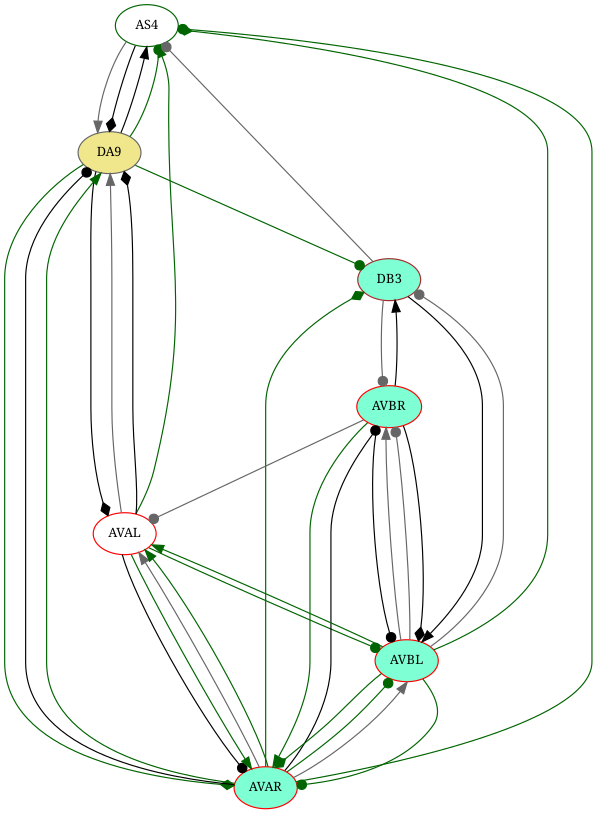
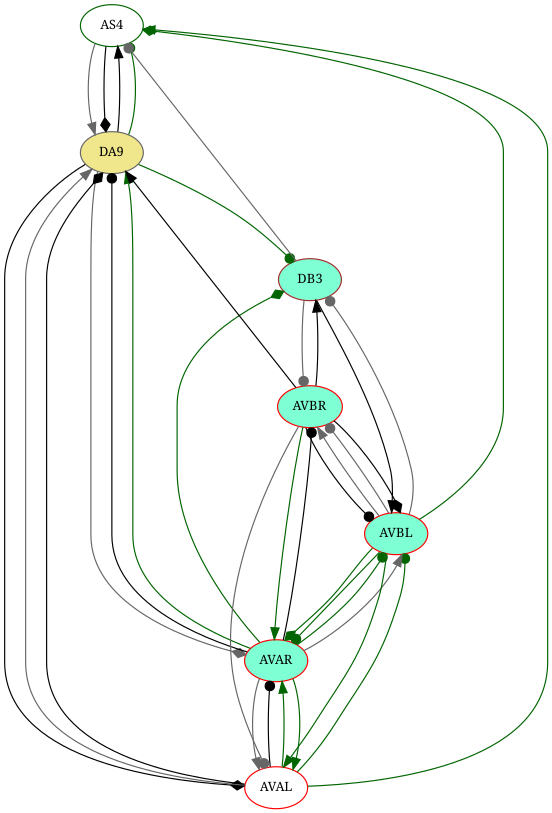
none -> (214, 284)
(592, 352) -> none
(5, 533) -> (91, 451)
